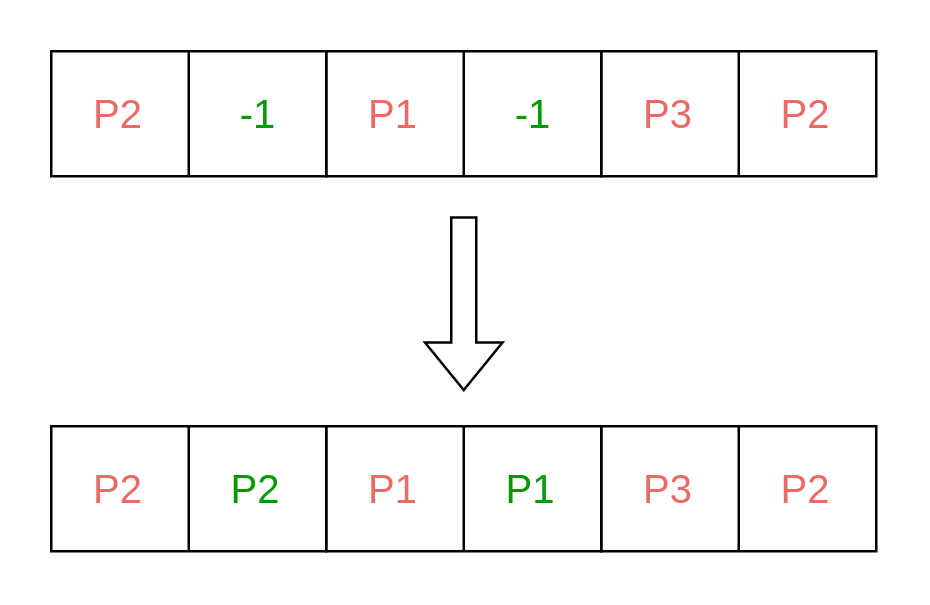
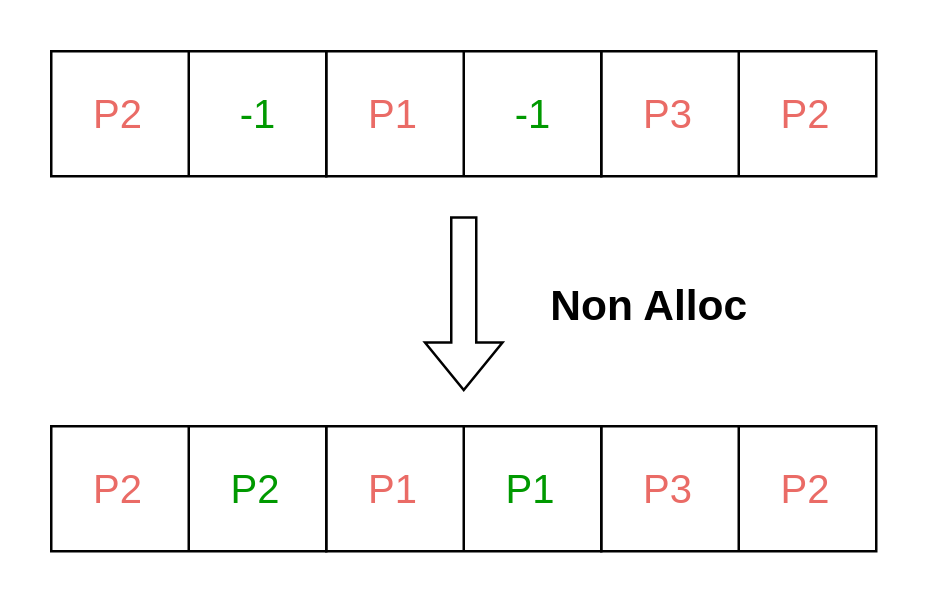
none -> (649, 309)
